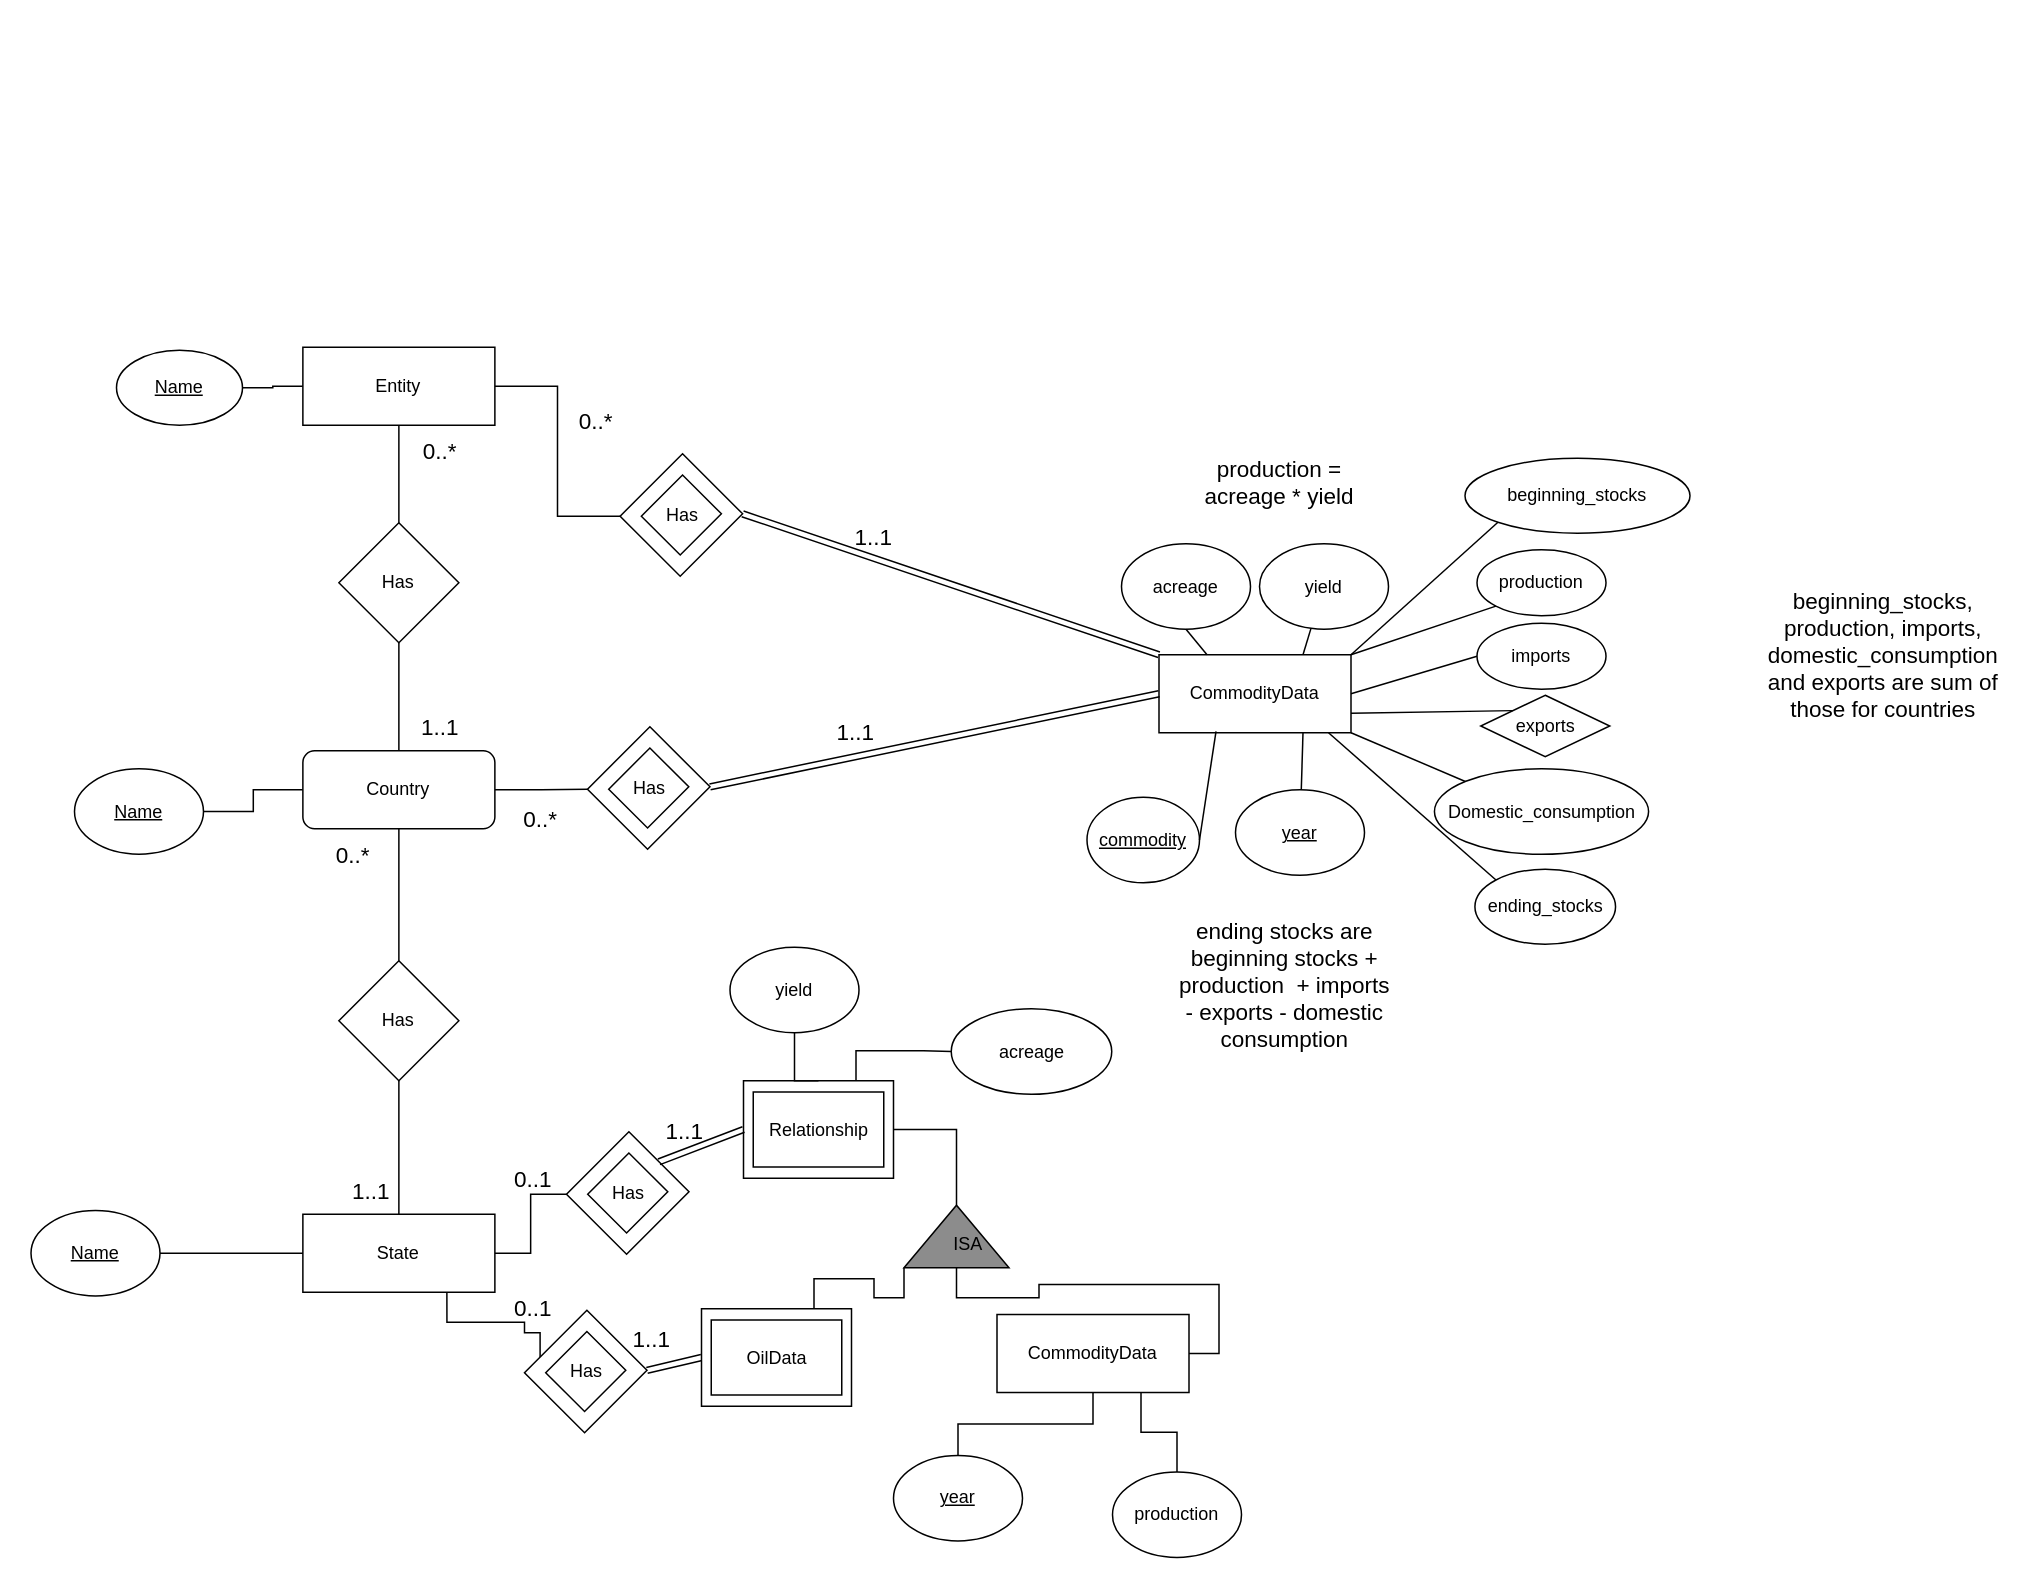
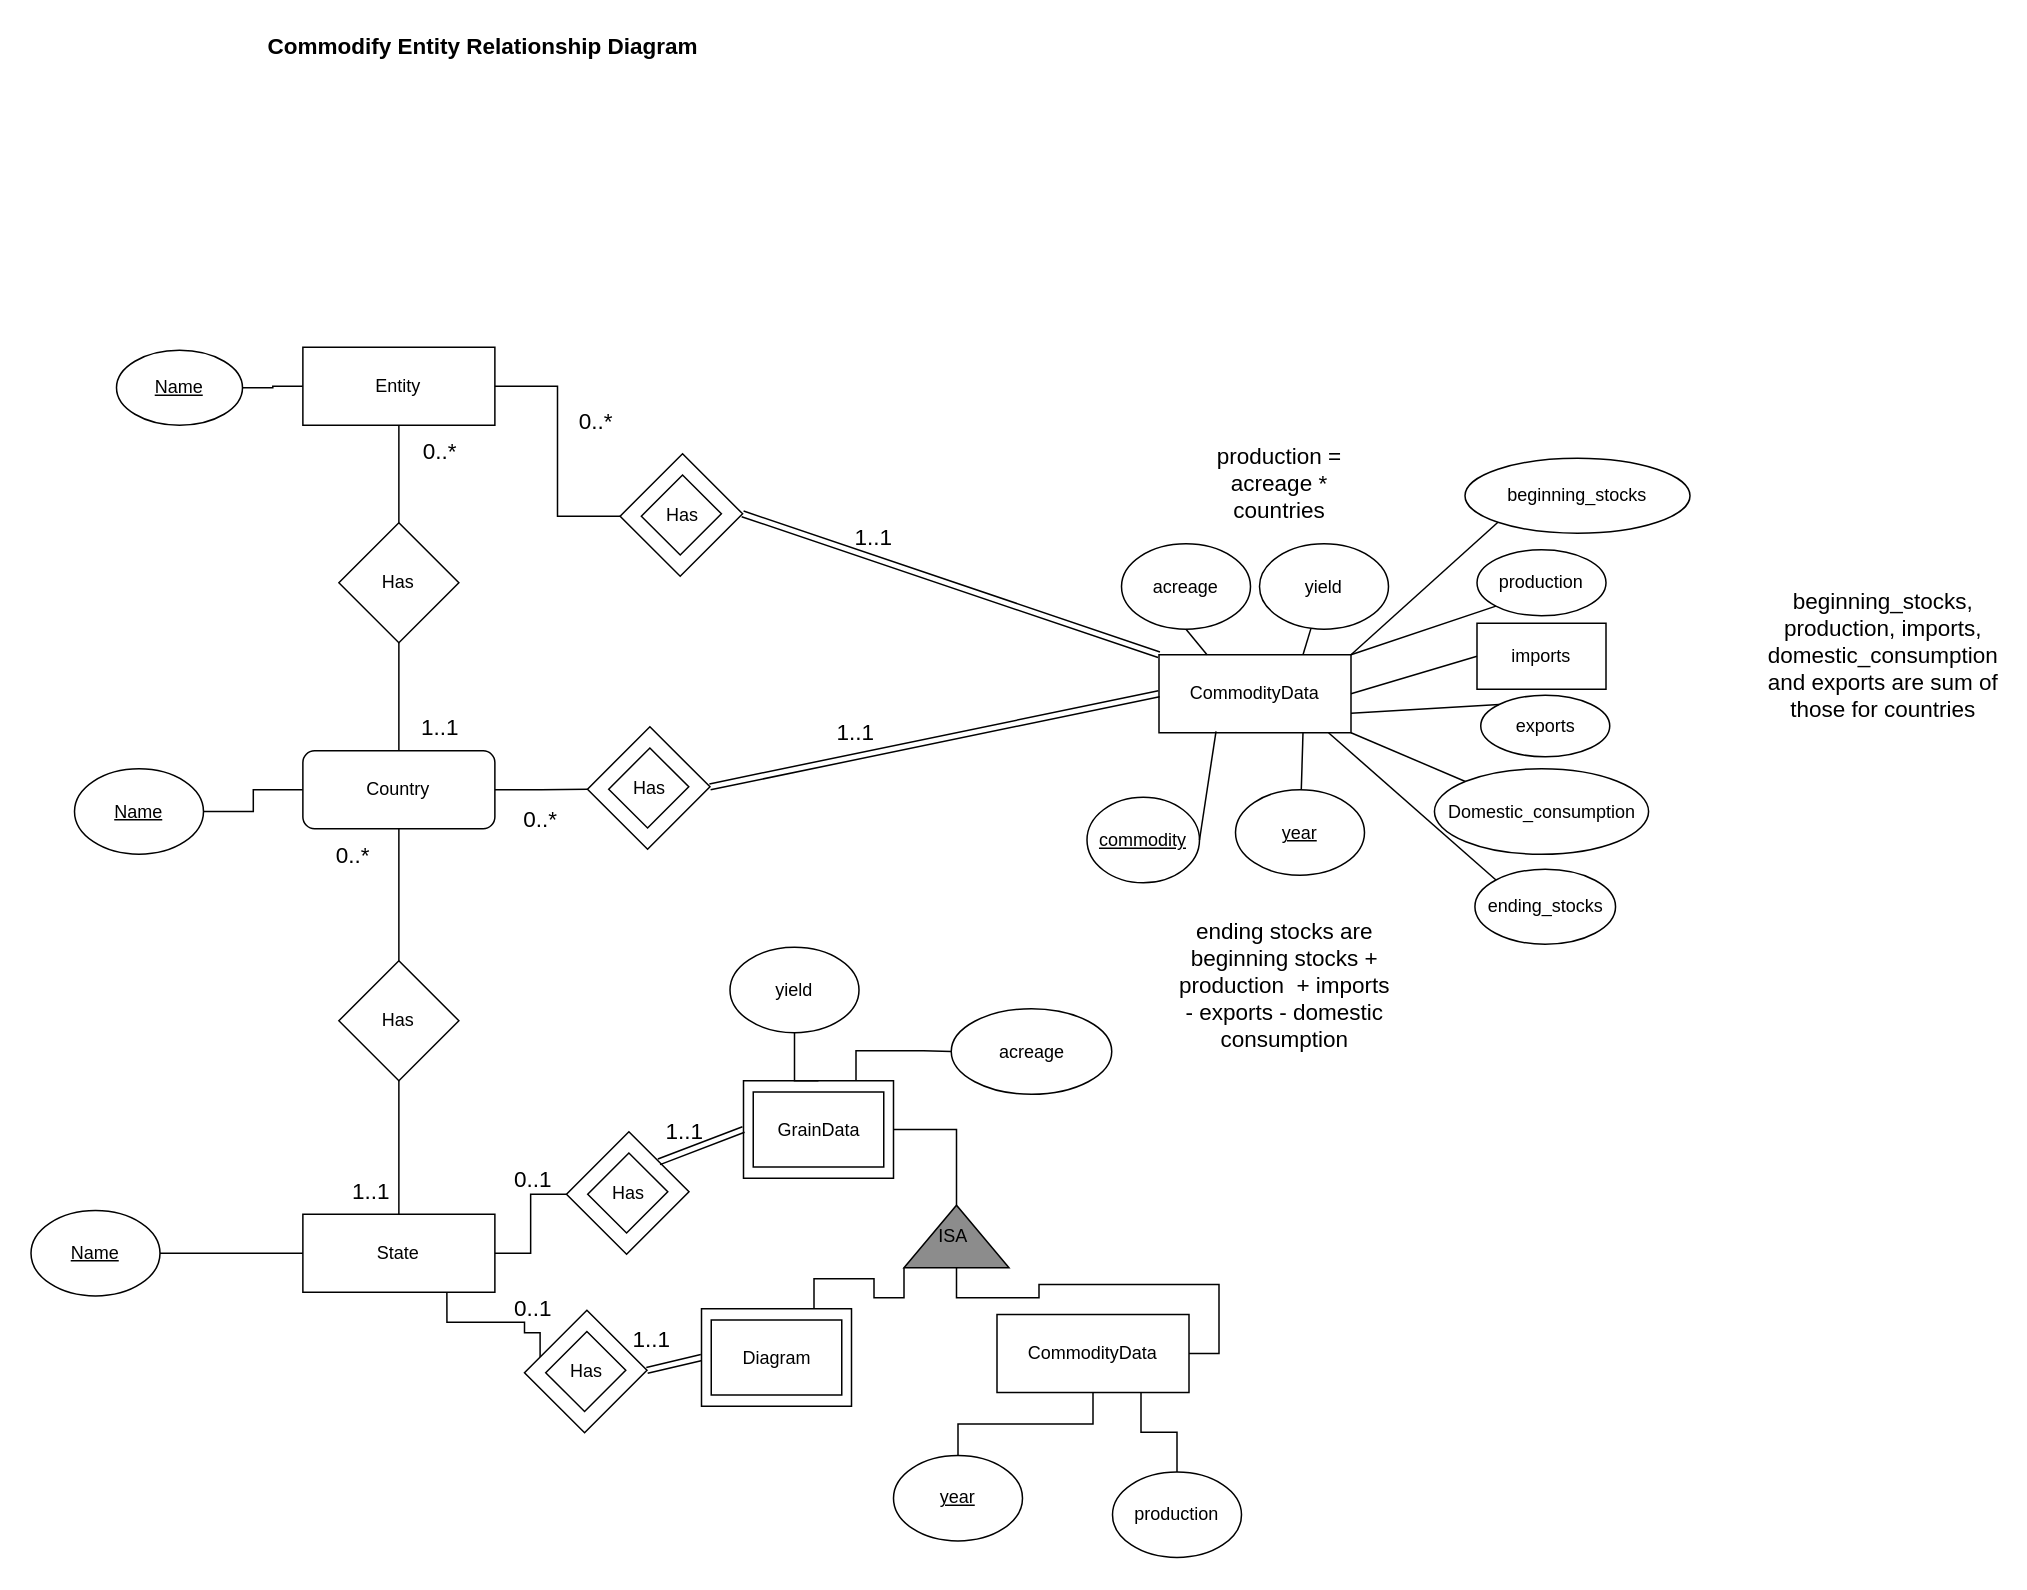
none -> (482, 46)
(1280, 482) -> (1280, 482)
(1541, 656) -> (1541, 656)
(1545, 726) -> (1545, 726)
(819, 1130) -> (819, 1130)
(968, 1244) -> (953, 1237)
(777, 1358) -> (777, 1358)
